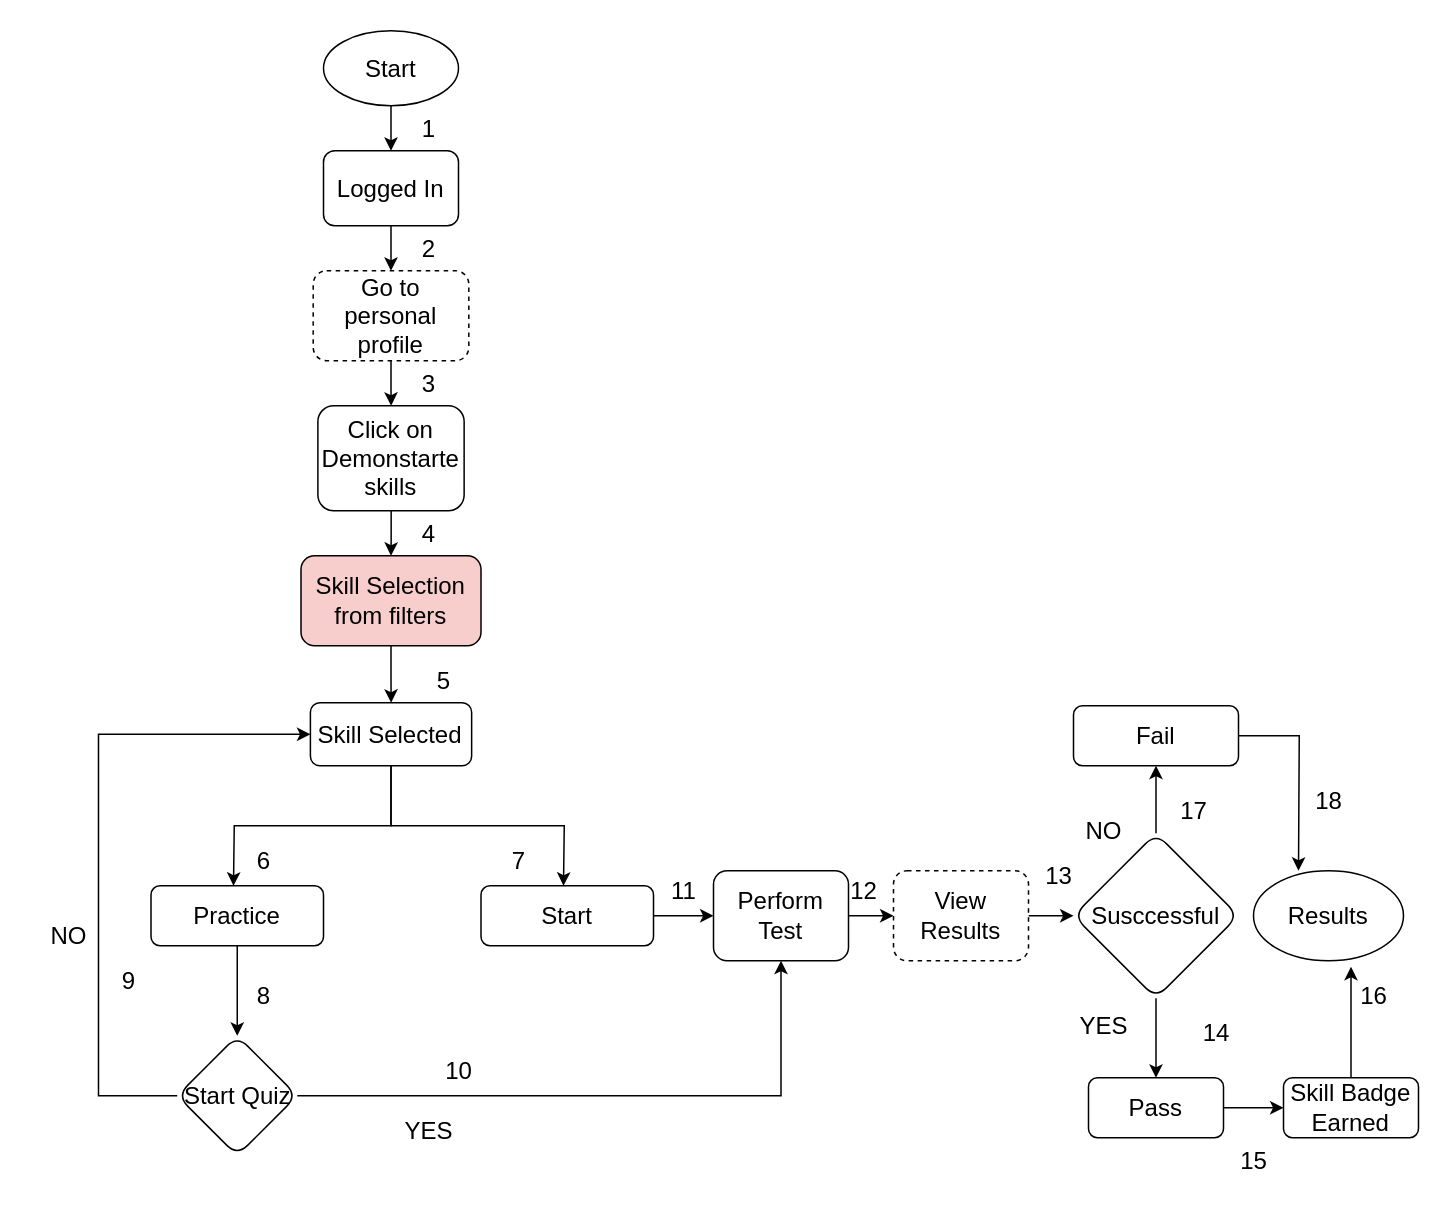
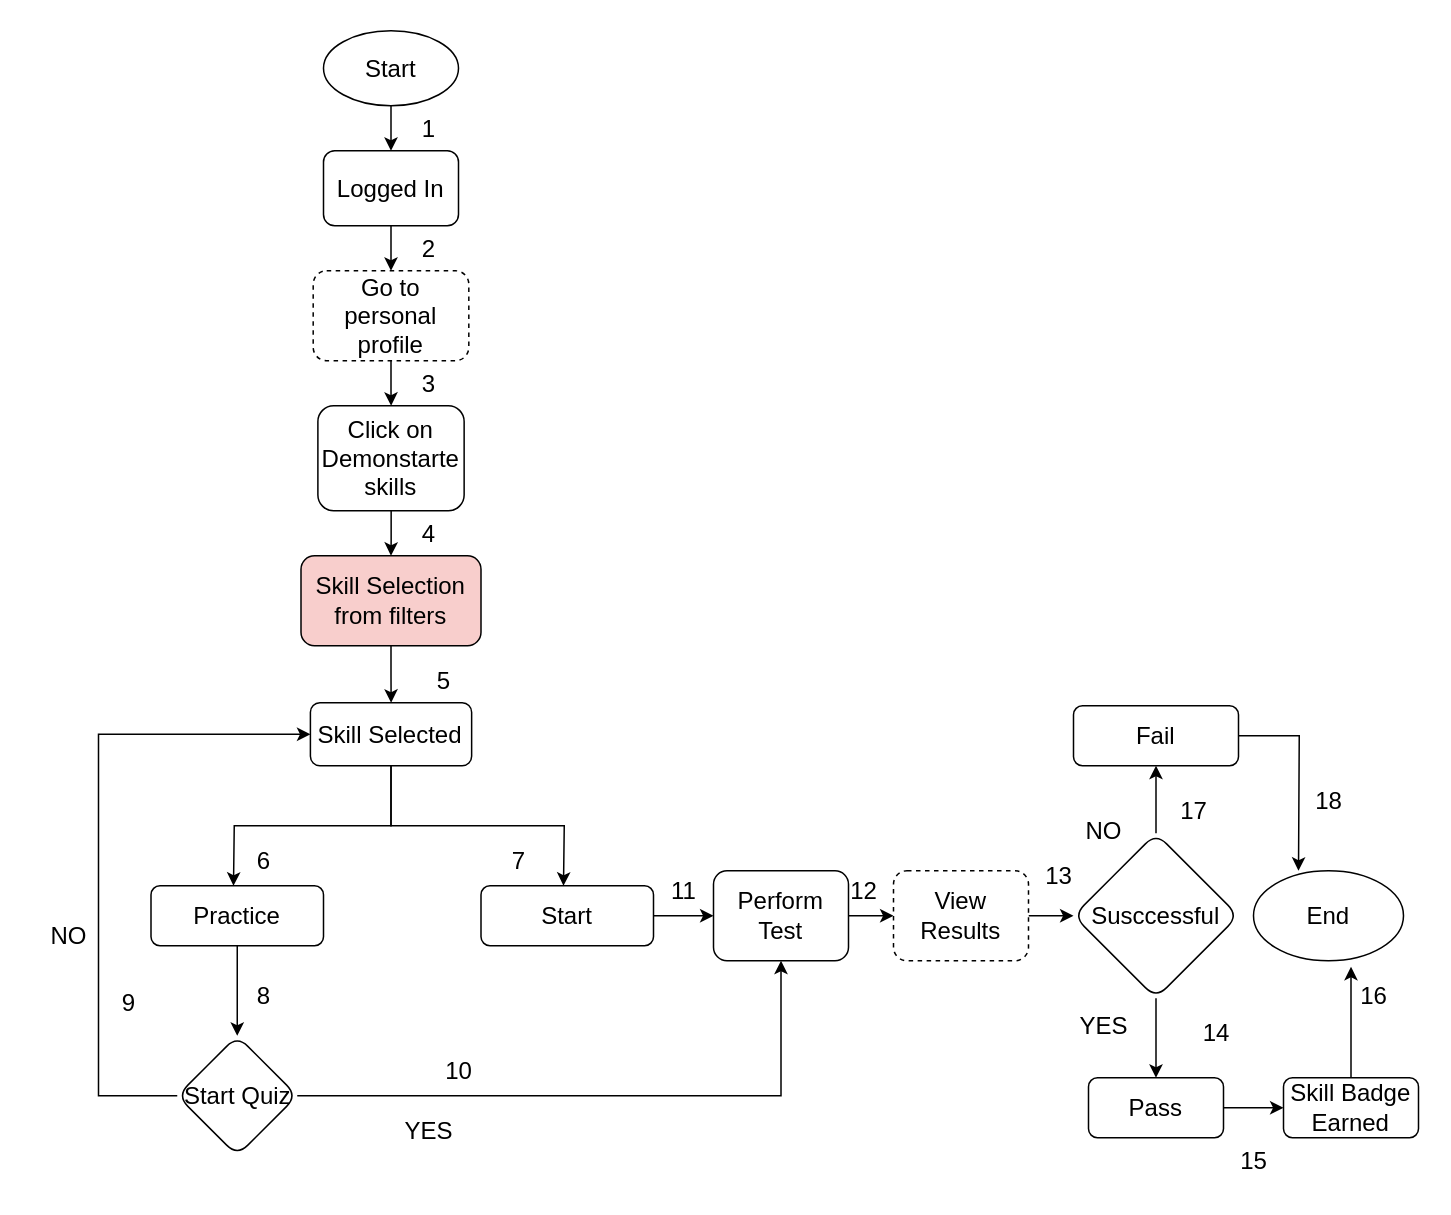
(1328, 916) -> (1328, 916)
(128, 980) -> (128, 1003)
